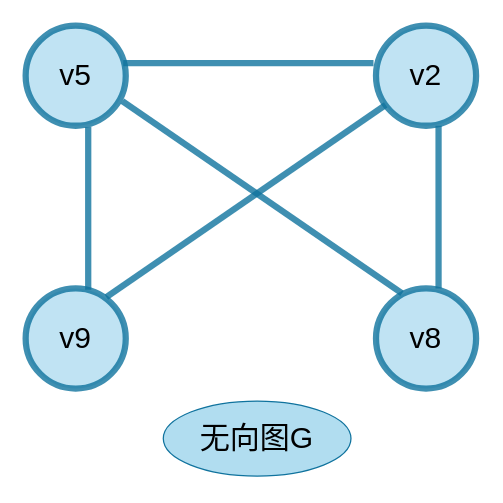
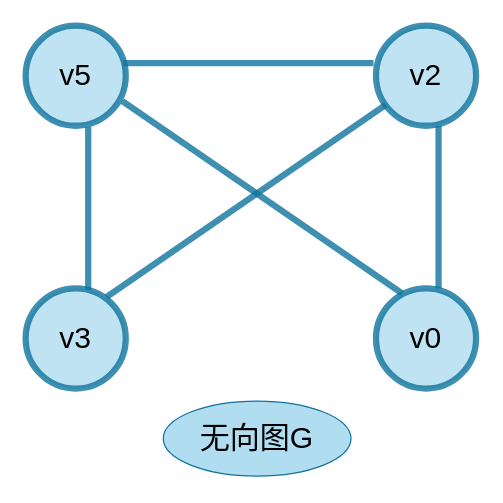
(76, 338) -> (76, 338)
(426, 338) -> (426, 338)
